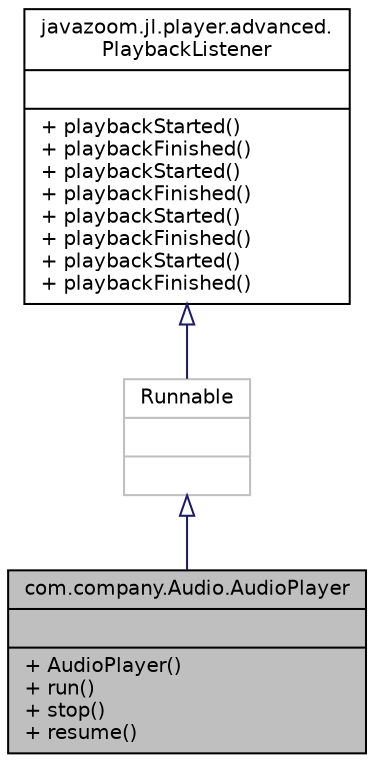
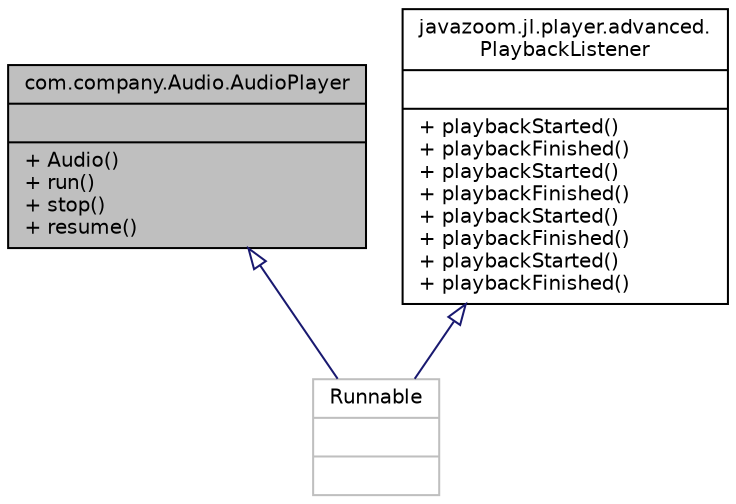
(187, 543) -> (299, 322)
(104, 666) -> (72, 161)
